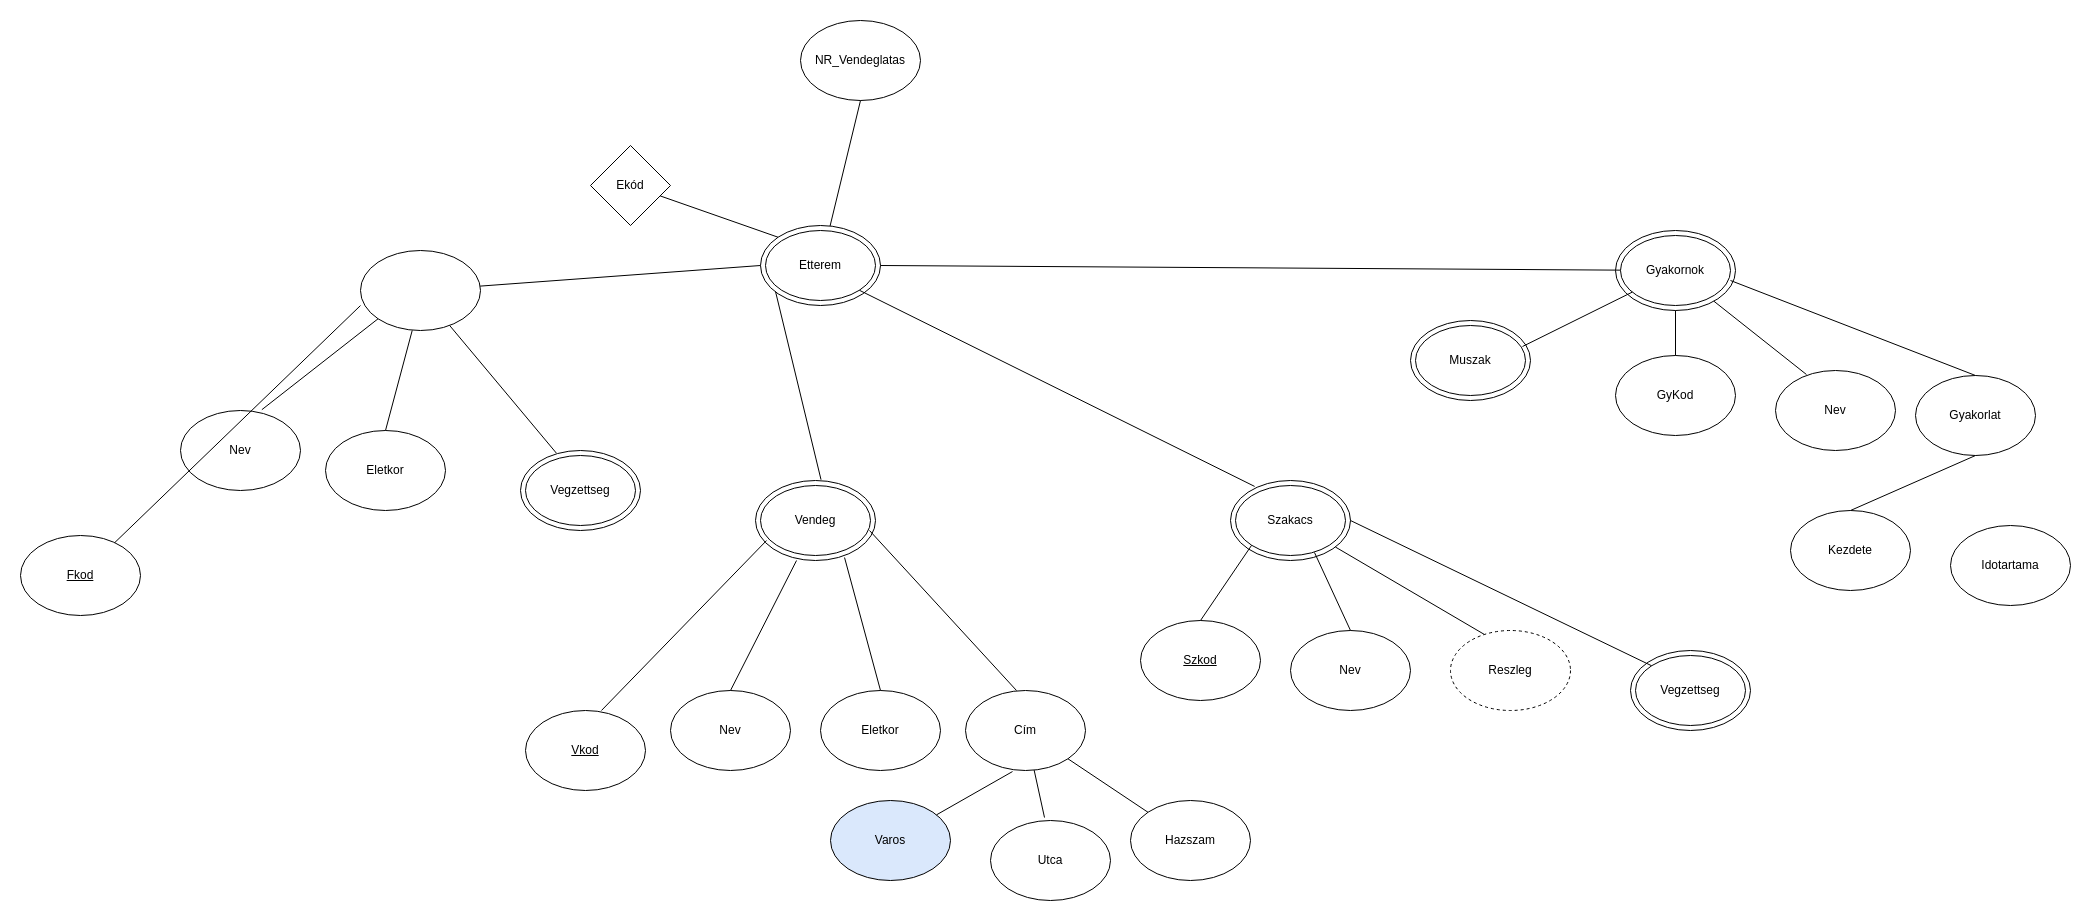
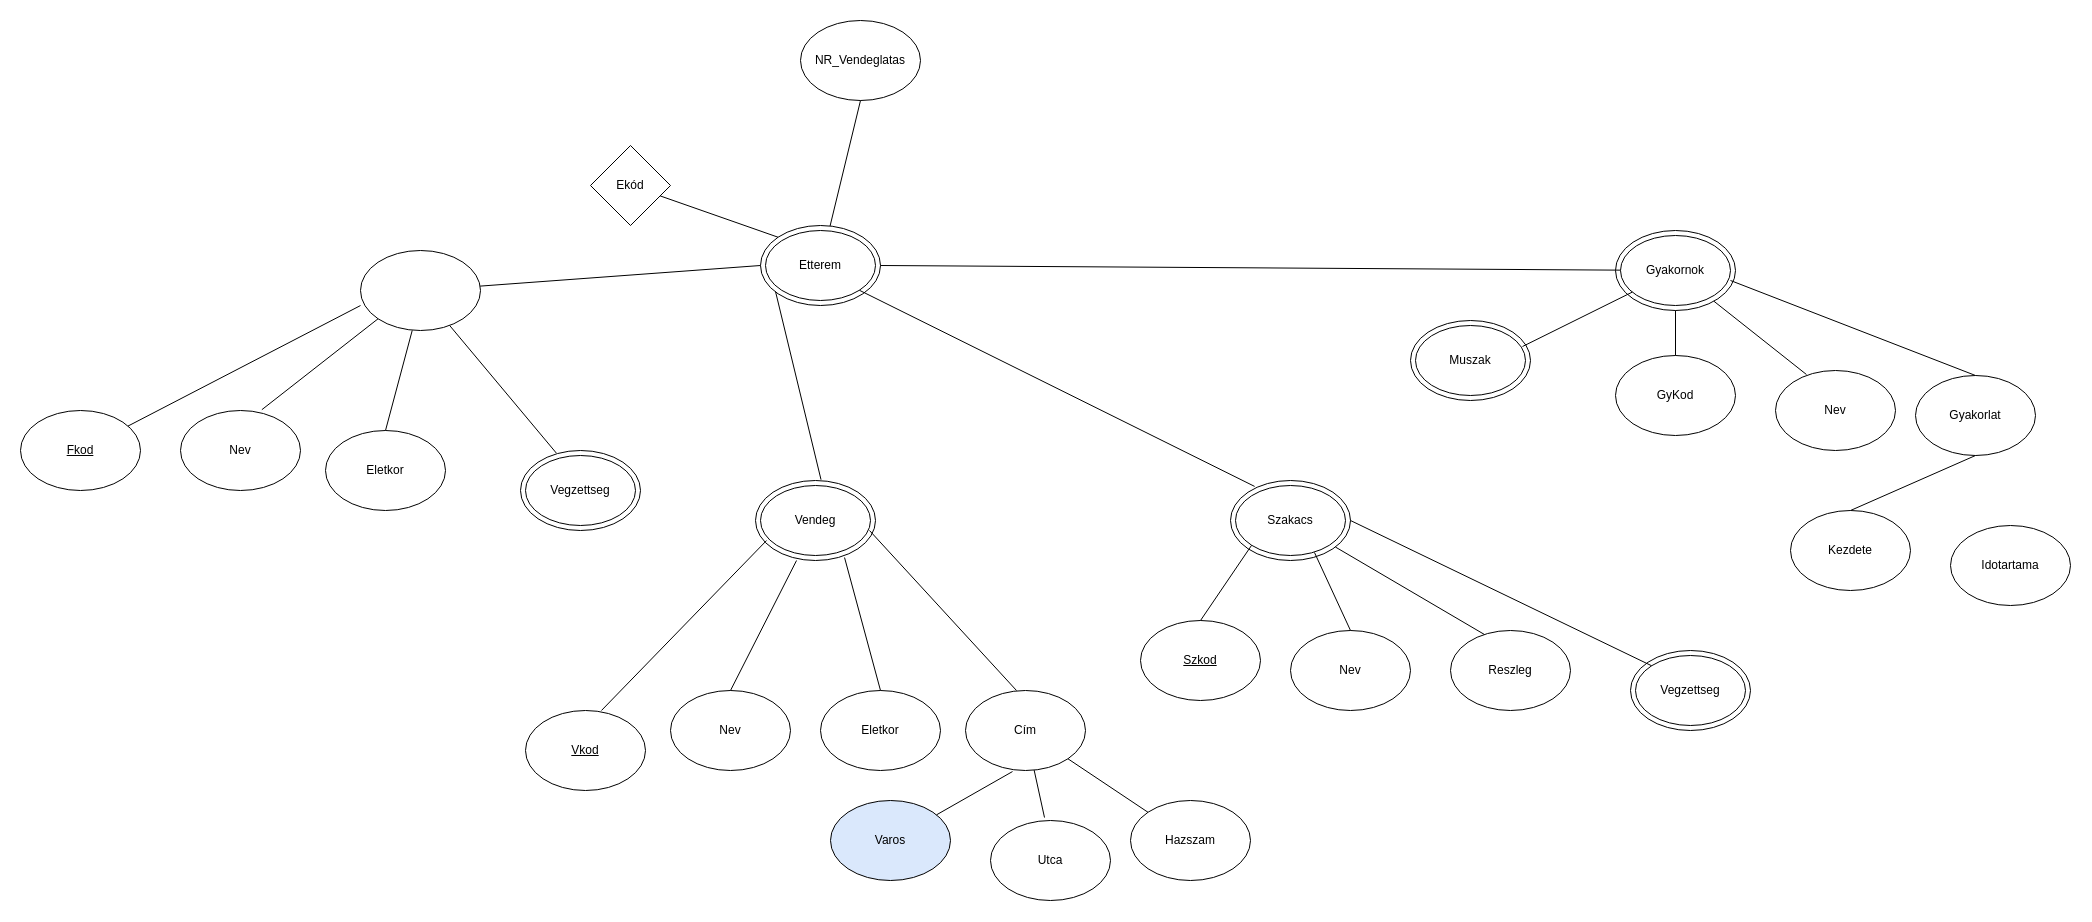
(81, 576) -> (81, 451)
(1511, 671) -> (1511, 671)
